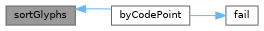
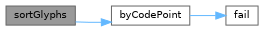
(99, 9) -> (88, 22)
